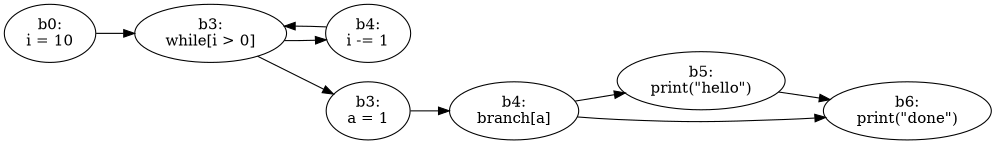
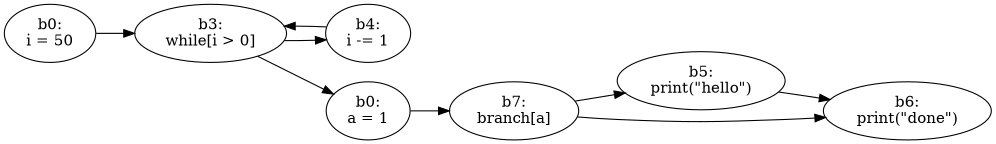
(50, 33) -> (50, 33)
(368, 111) -> (368, 111)
(514, 111) -> (514, 111)
